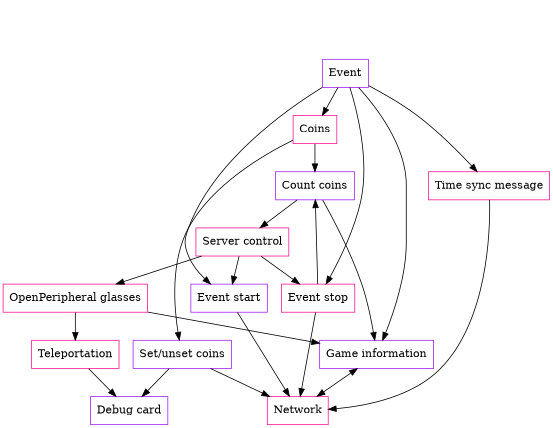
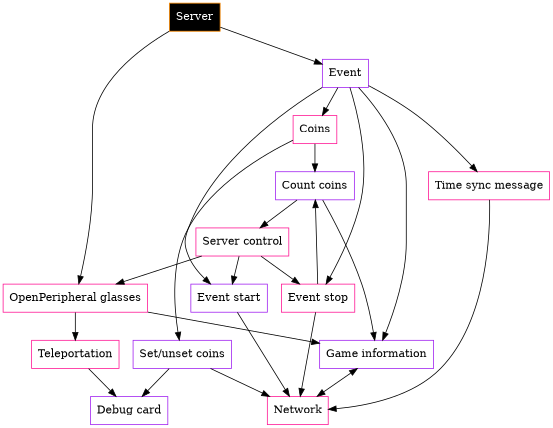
none -> (195, 17)
